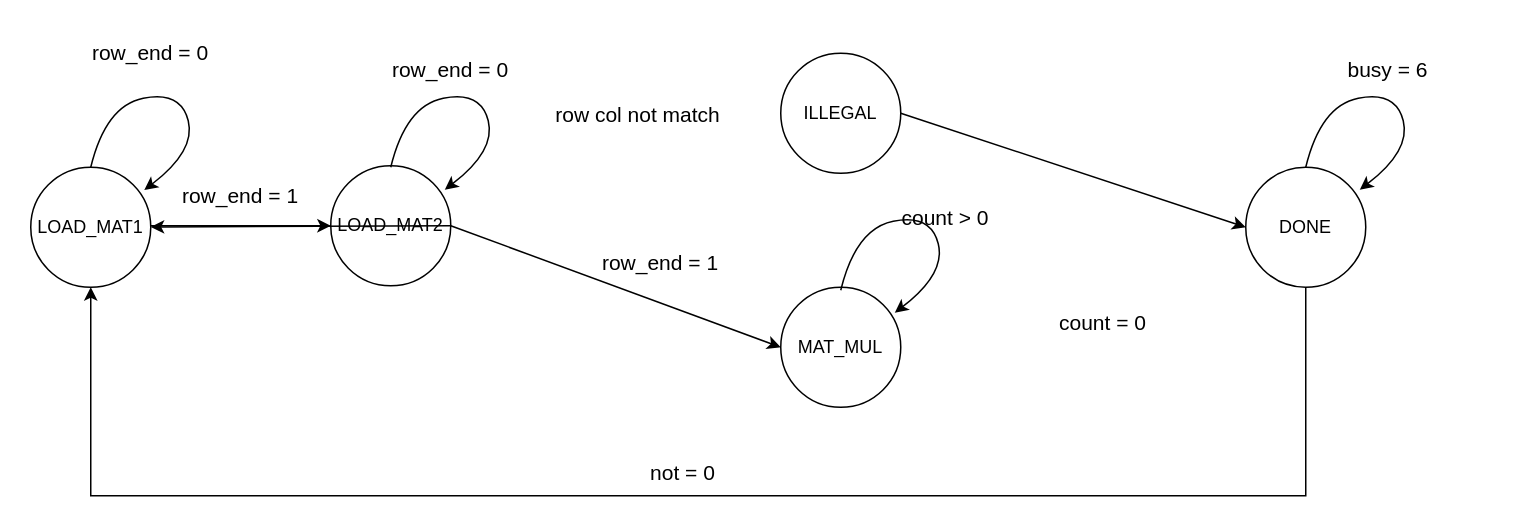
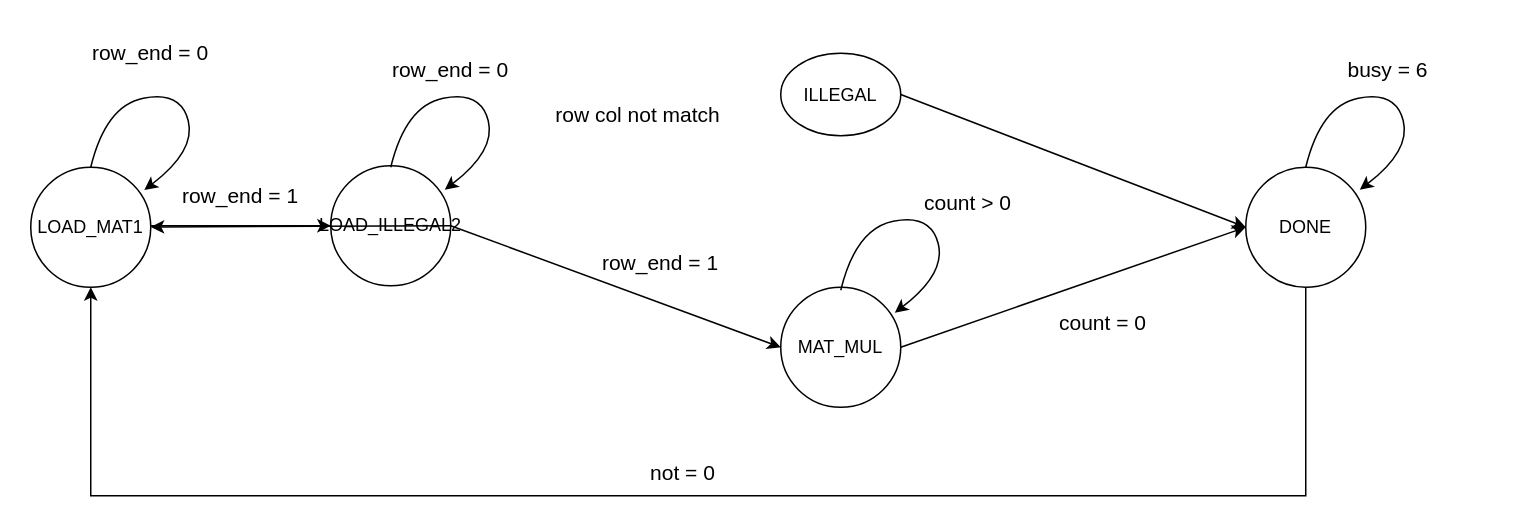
(841, 113) -> (841, 95)
(946, 218) -> (968, 203)
(391, 226) -> (391, 226)
none -> (1068, 289)
